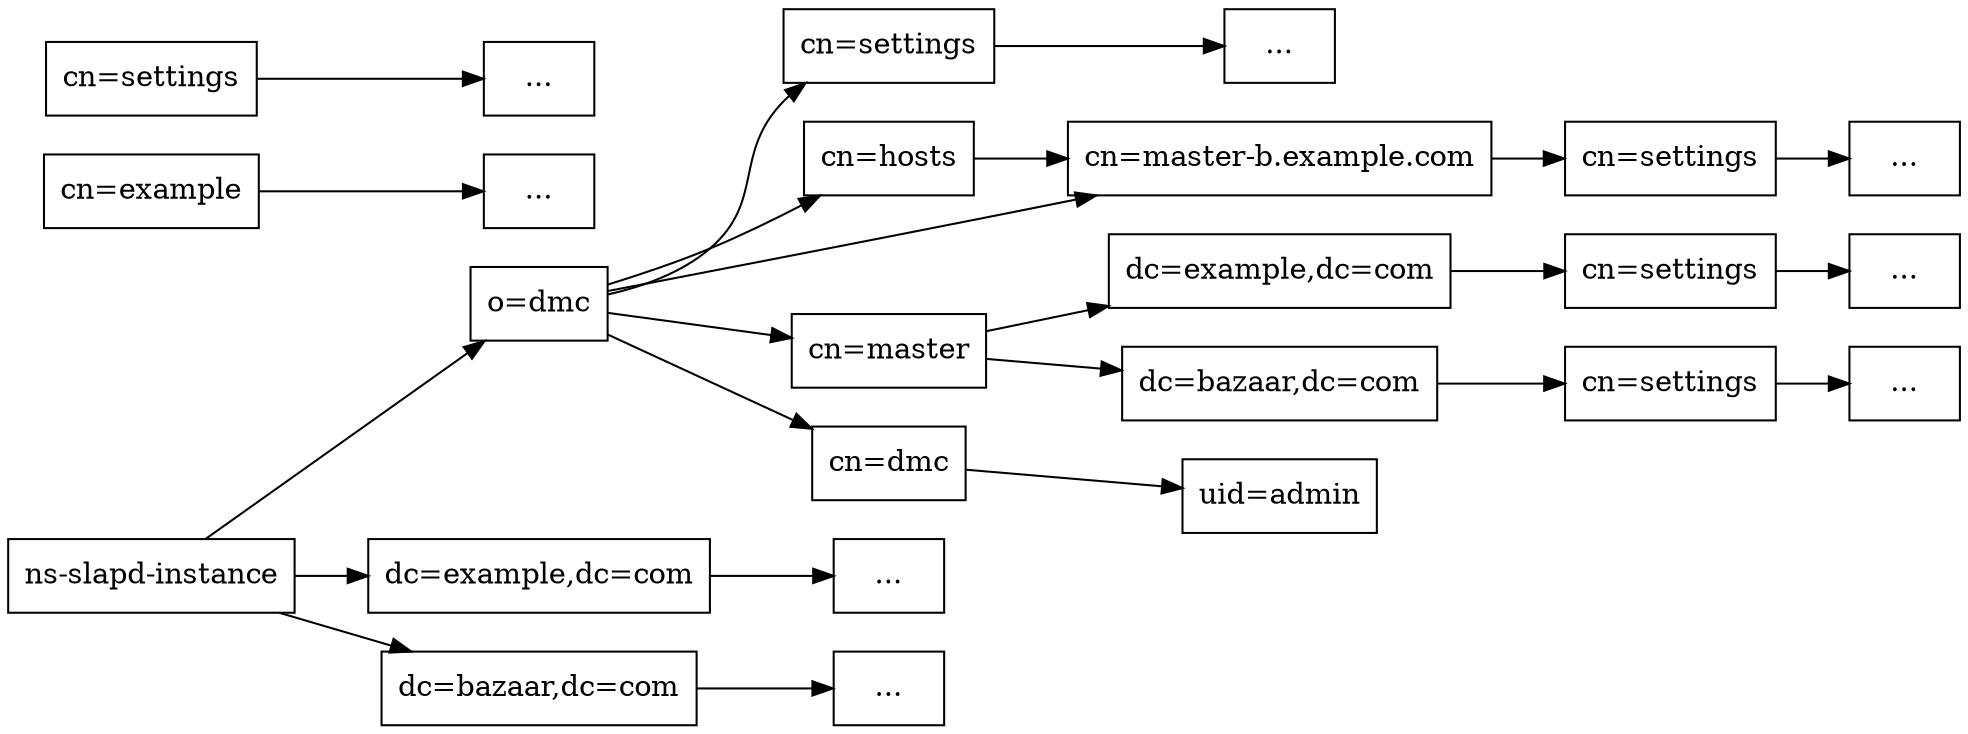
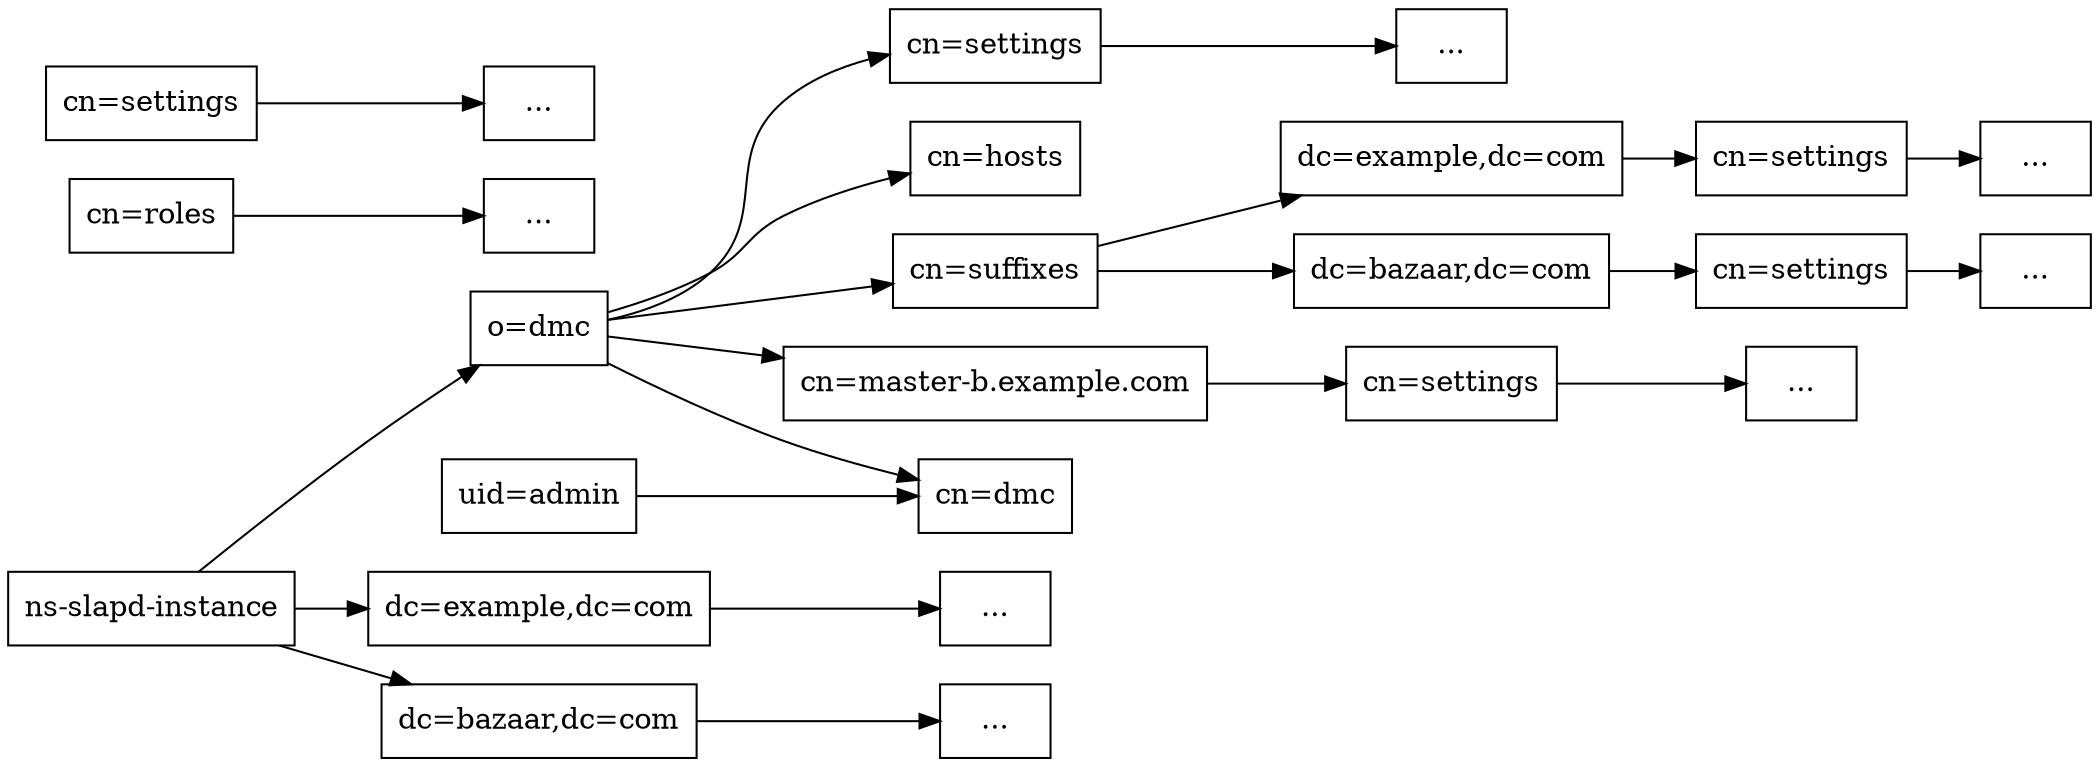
(1010, 159) -> none
(151, 191) -> (151, 216)
(889, 351) -> (995, 271)
(1064, 478) -> (767, 496)
